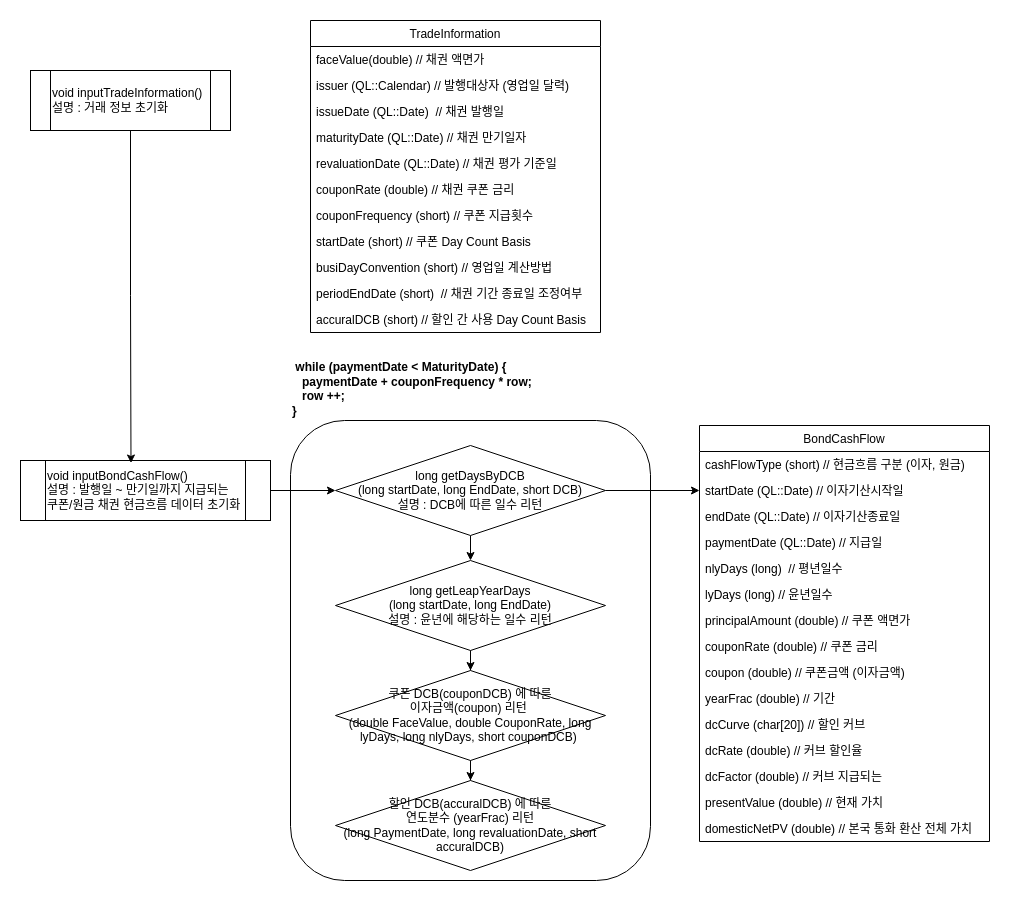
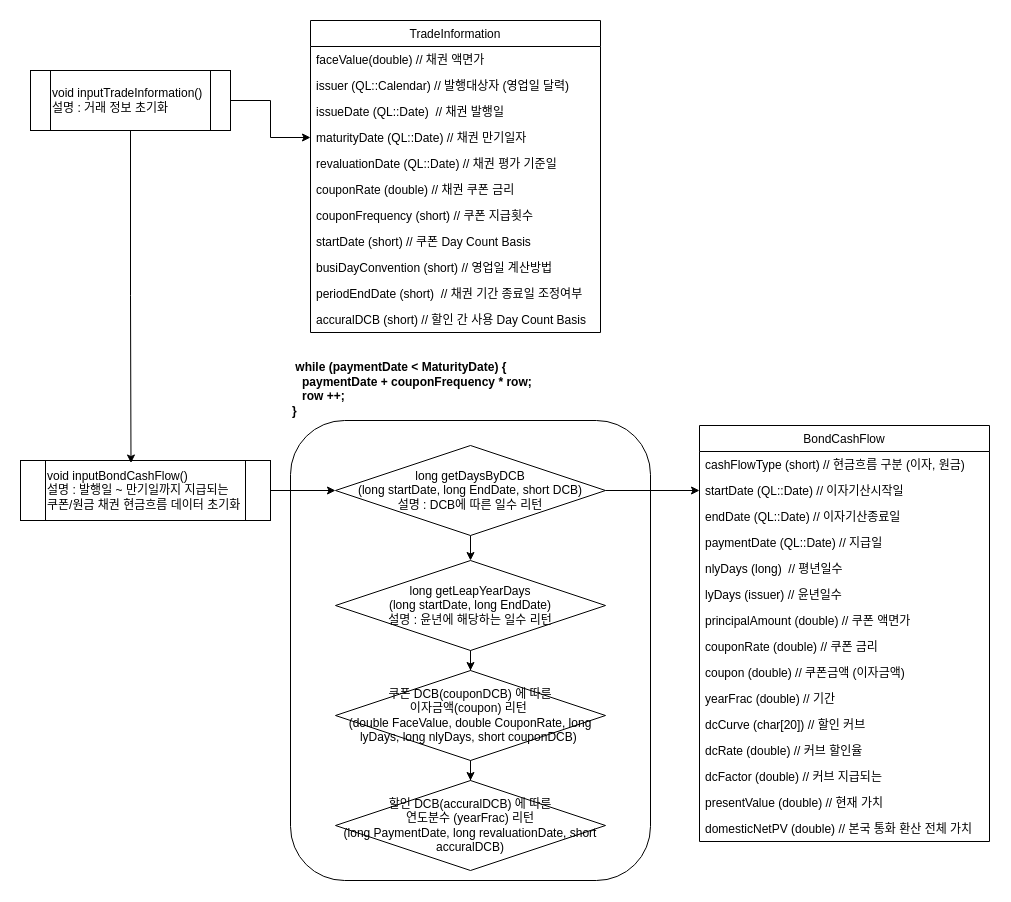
none -> (271, 116)
(778, 595) -> (785, 595)
